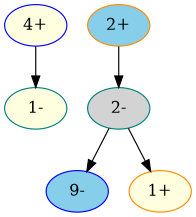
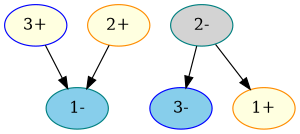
(36, 25) -> (36, 25)
(119, 25) -> (119, 25)
(119, 61) -> (101, 62)
(36, 108) -> (77, 108)
(77, 191) -> (181, 108)
